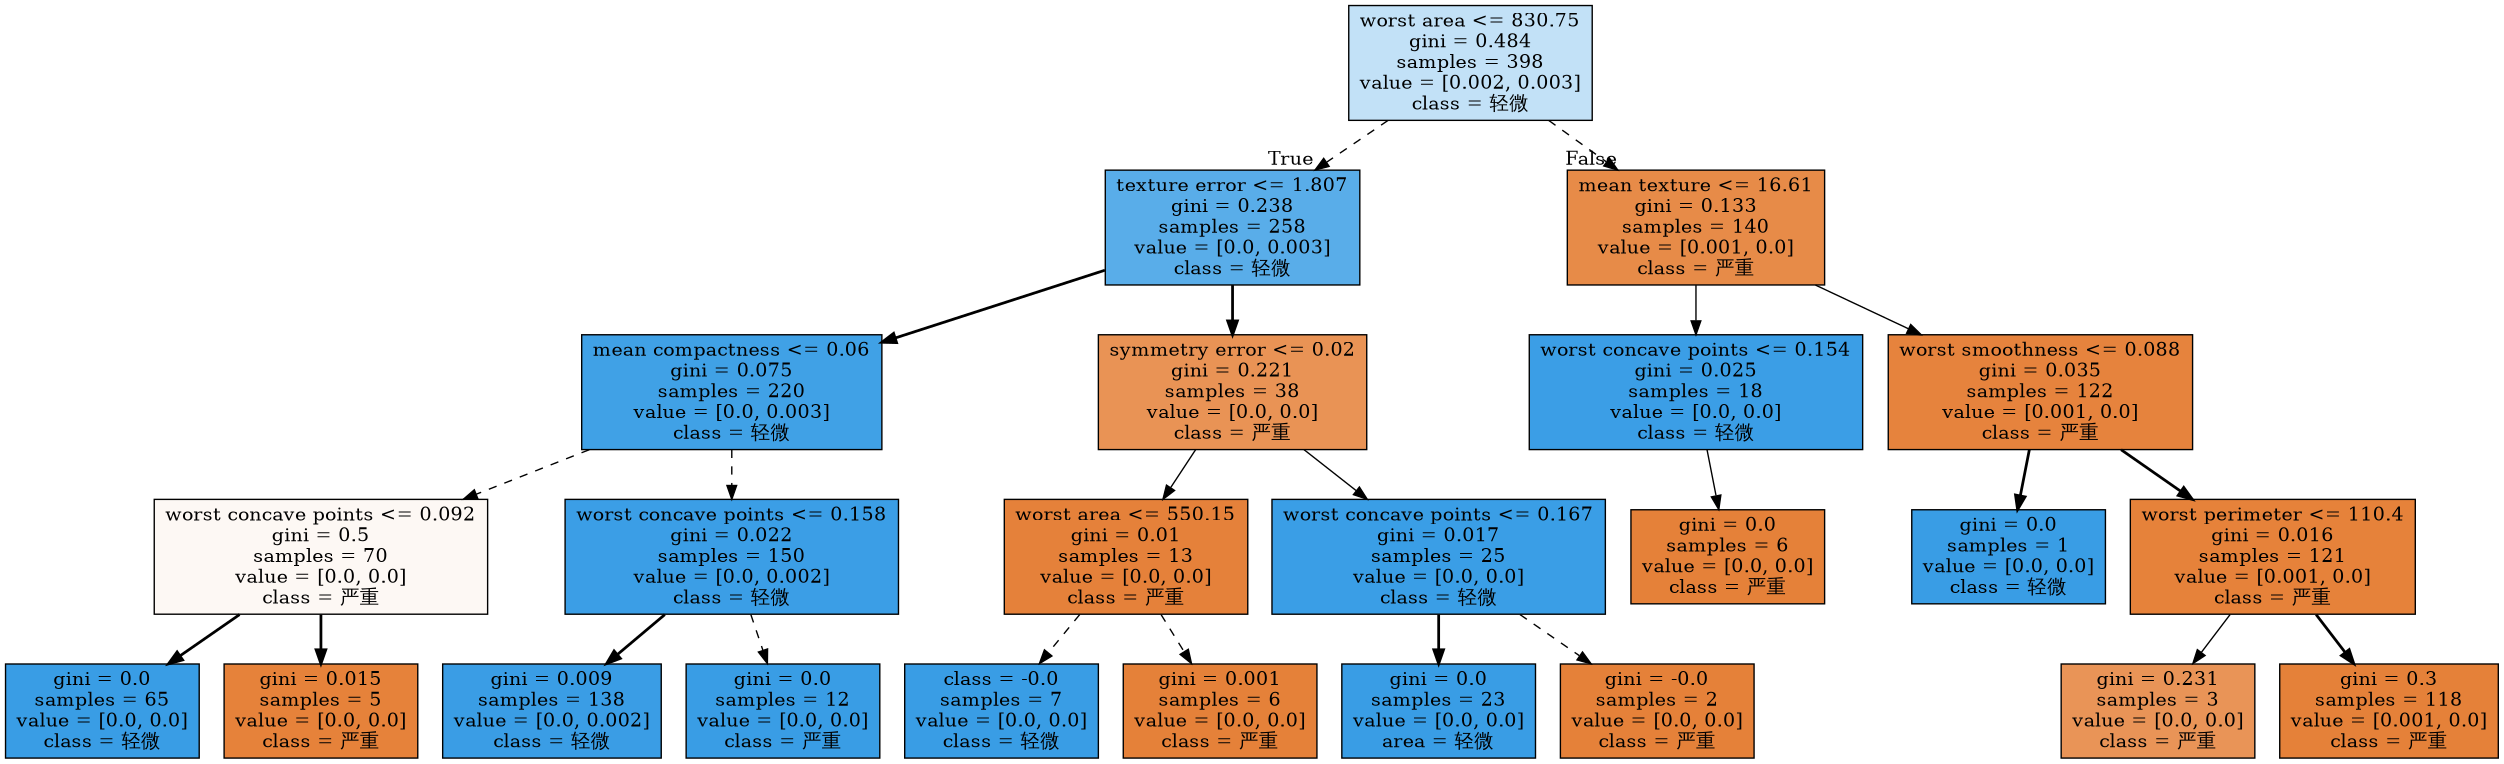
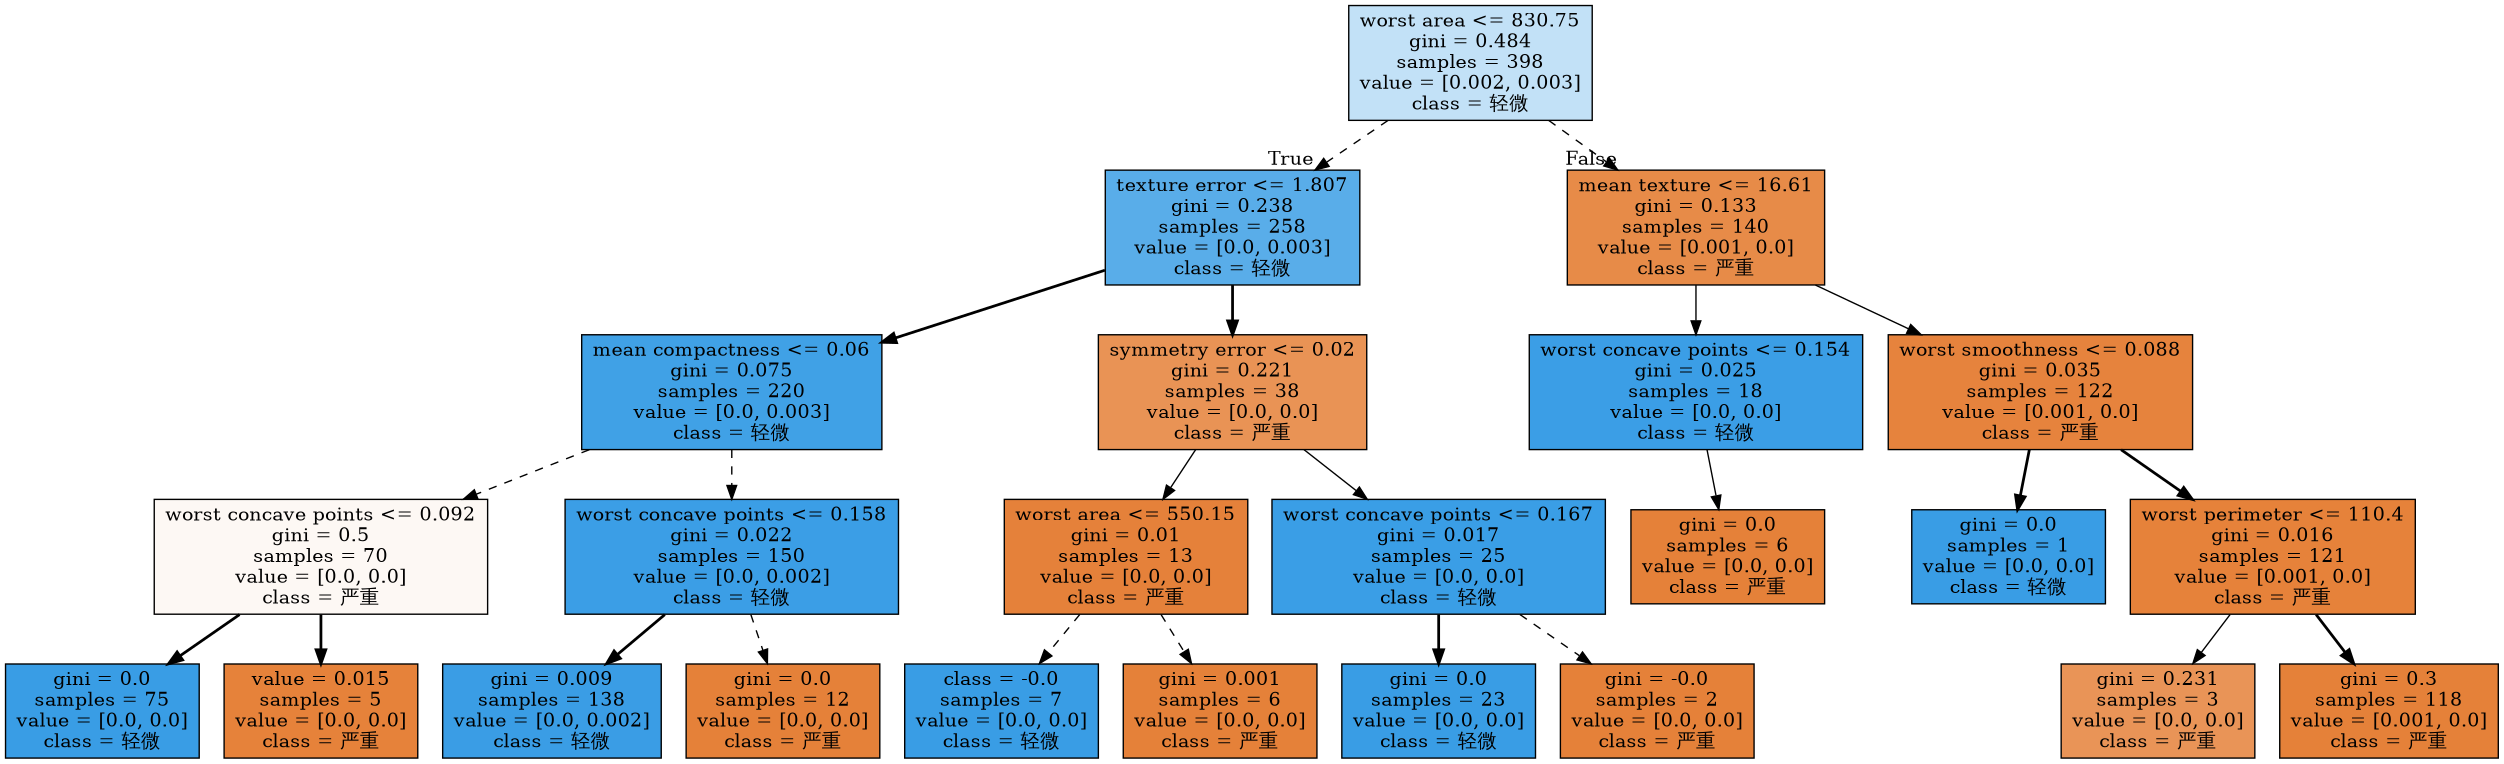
(102, 711) -> (102, 711)
(321, 711) -> (321, 711)
(783, 711) -> (783, 711)
(1439, 711) -> (1439, 711)
